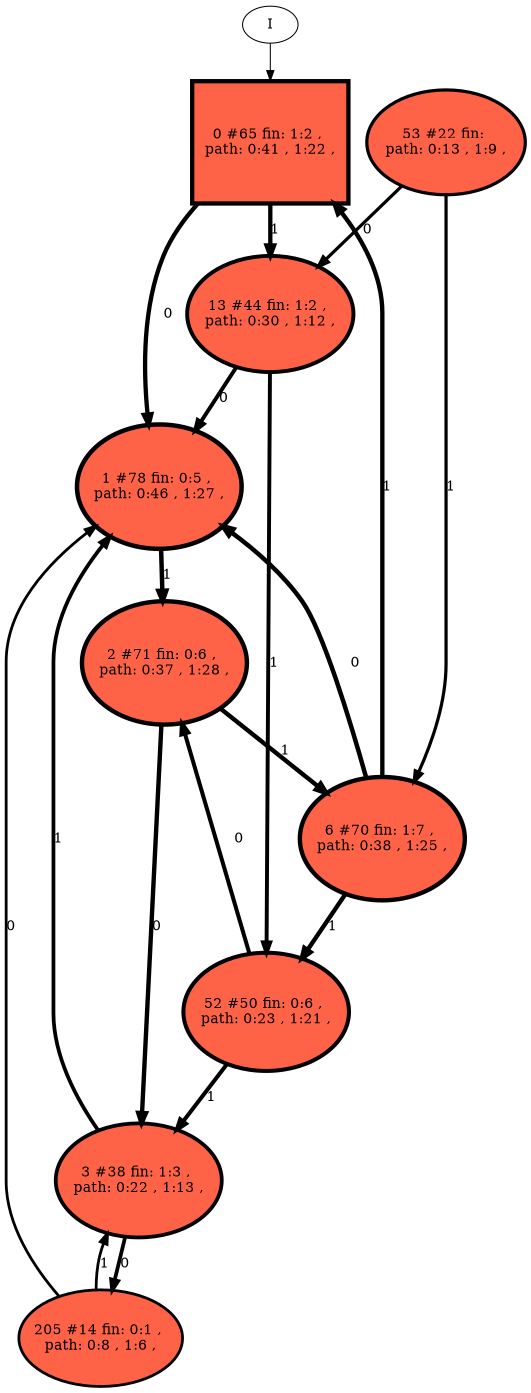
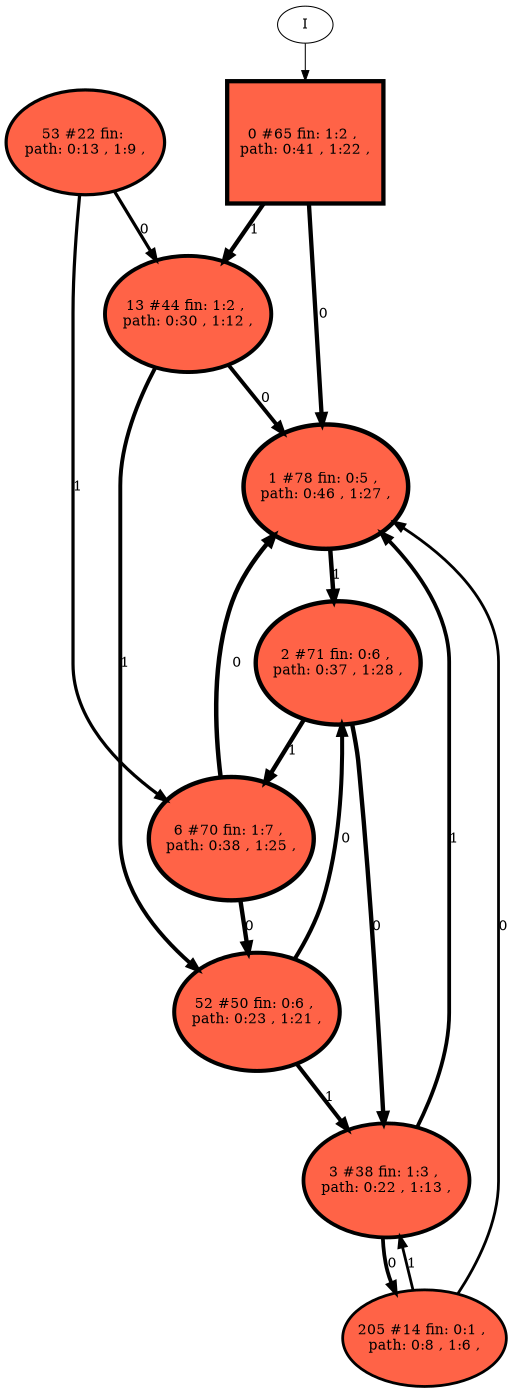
(382, 489) -> none
(335, 927) -> (252, 927)
